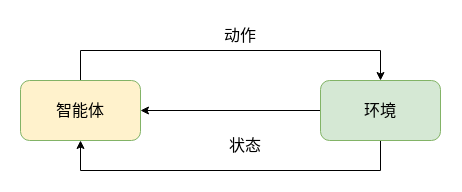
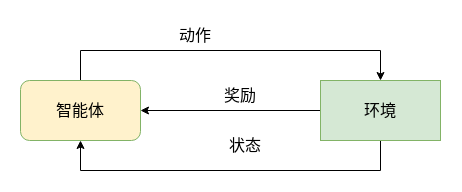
(241, 36) -> (196, 36)
none -> (241, 96)
(381, 111) -> (381, 111)
